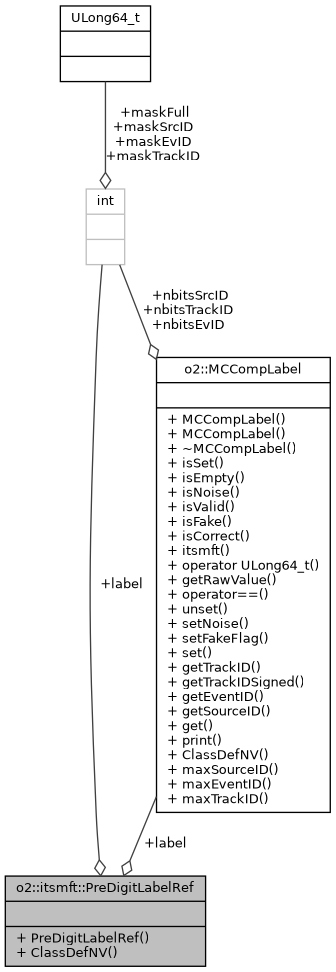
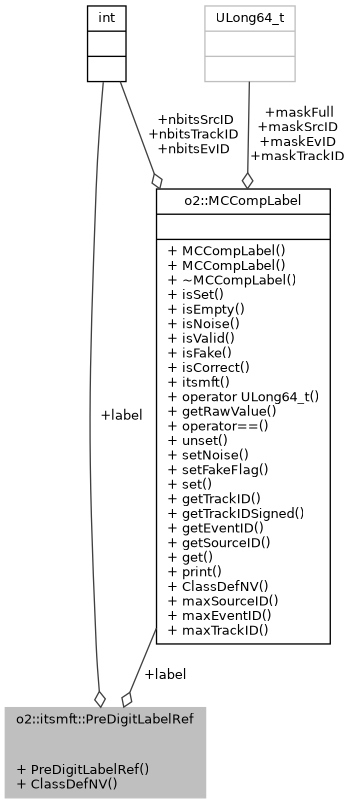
(105, 44) -> (250, 44)
(105, 127) -> (249, 127)
(105, 227) -> (107, 44)
(105, 921) -> (105, 753)
